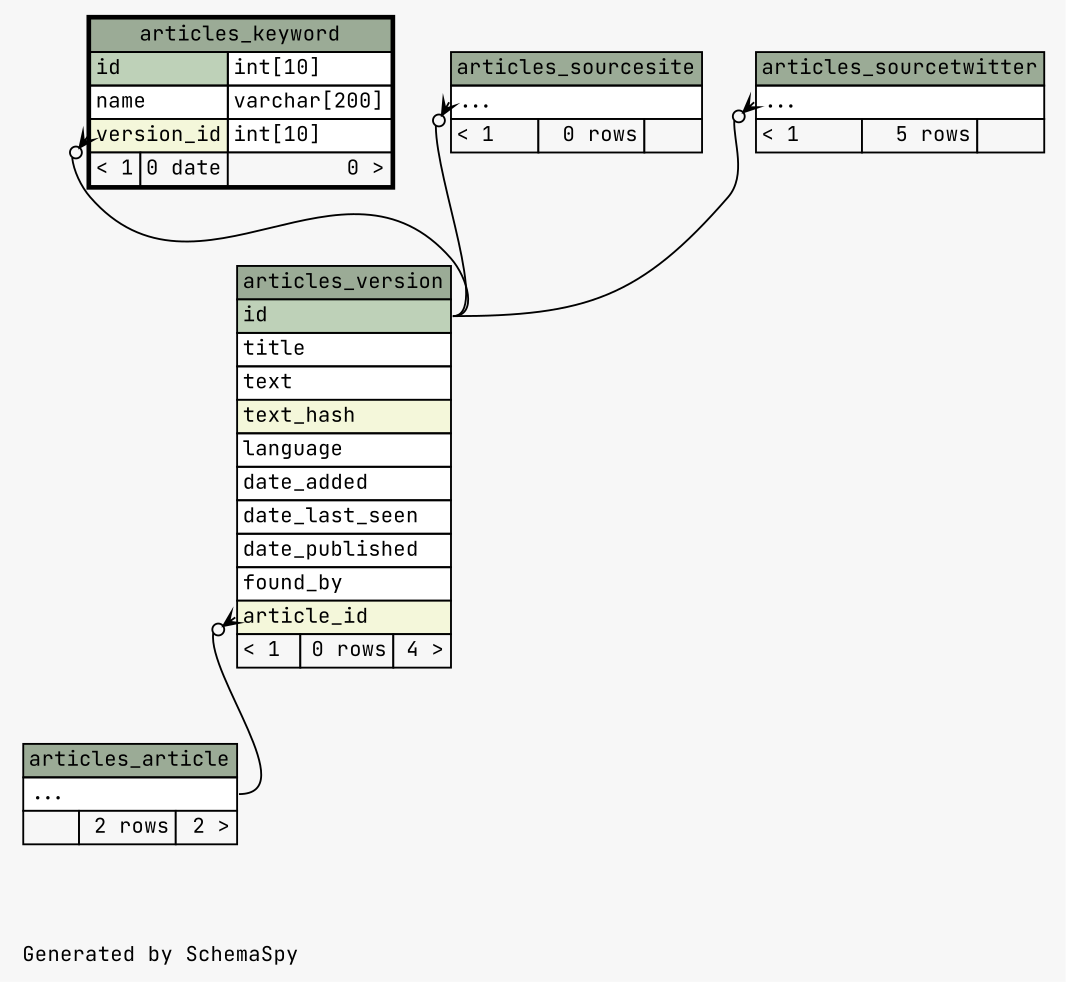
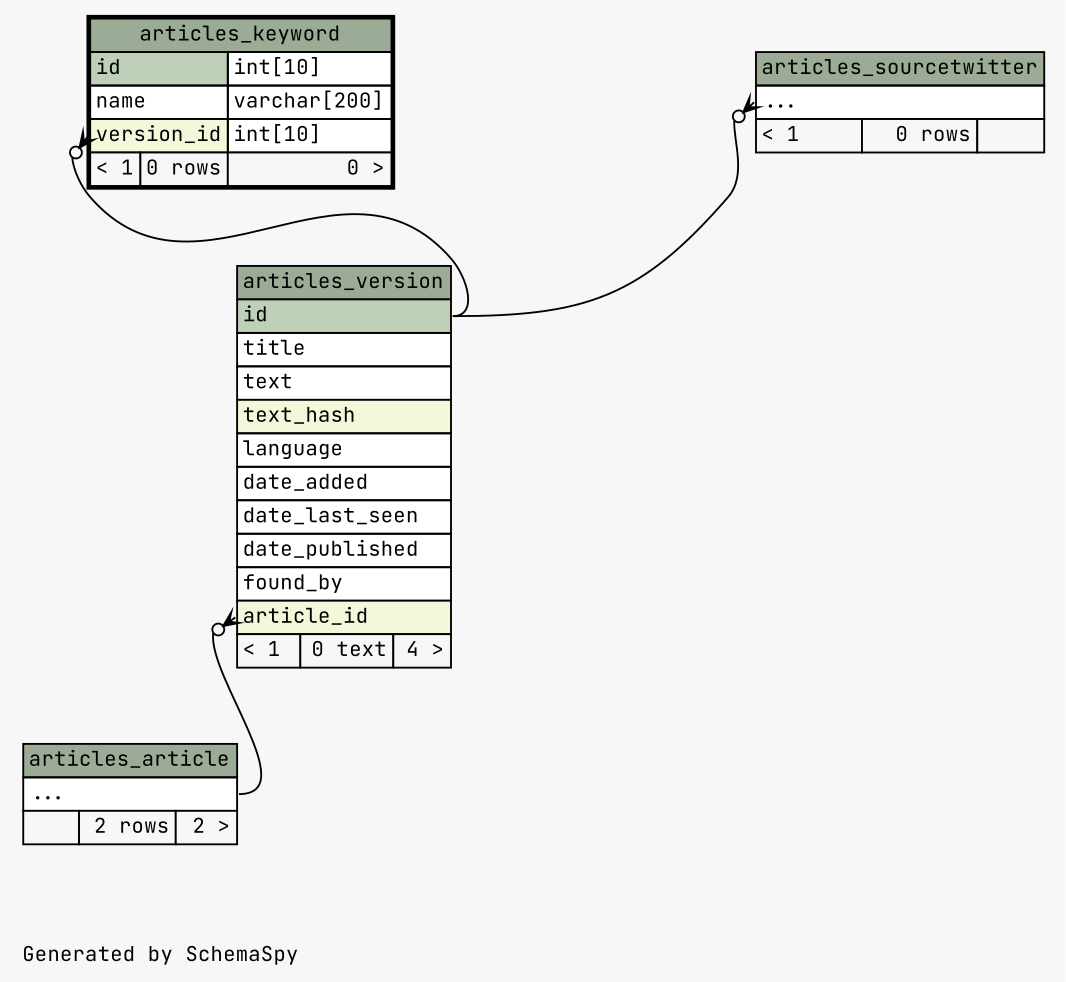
(576, 102) -> none
(934, 135) -> (934, 135)
(184, 168) -> (184, 168)
(350, 650) -> (350, 650)
